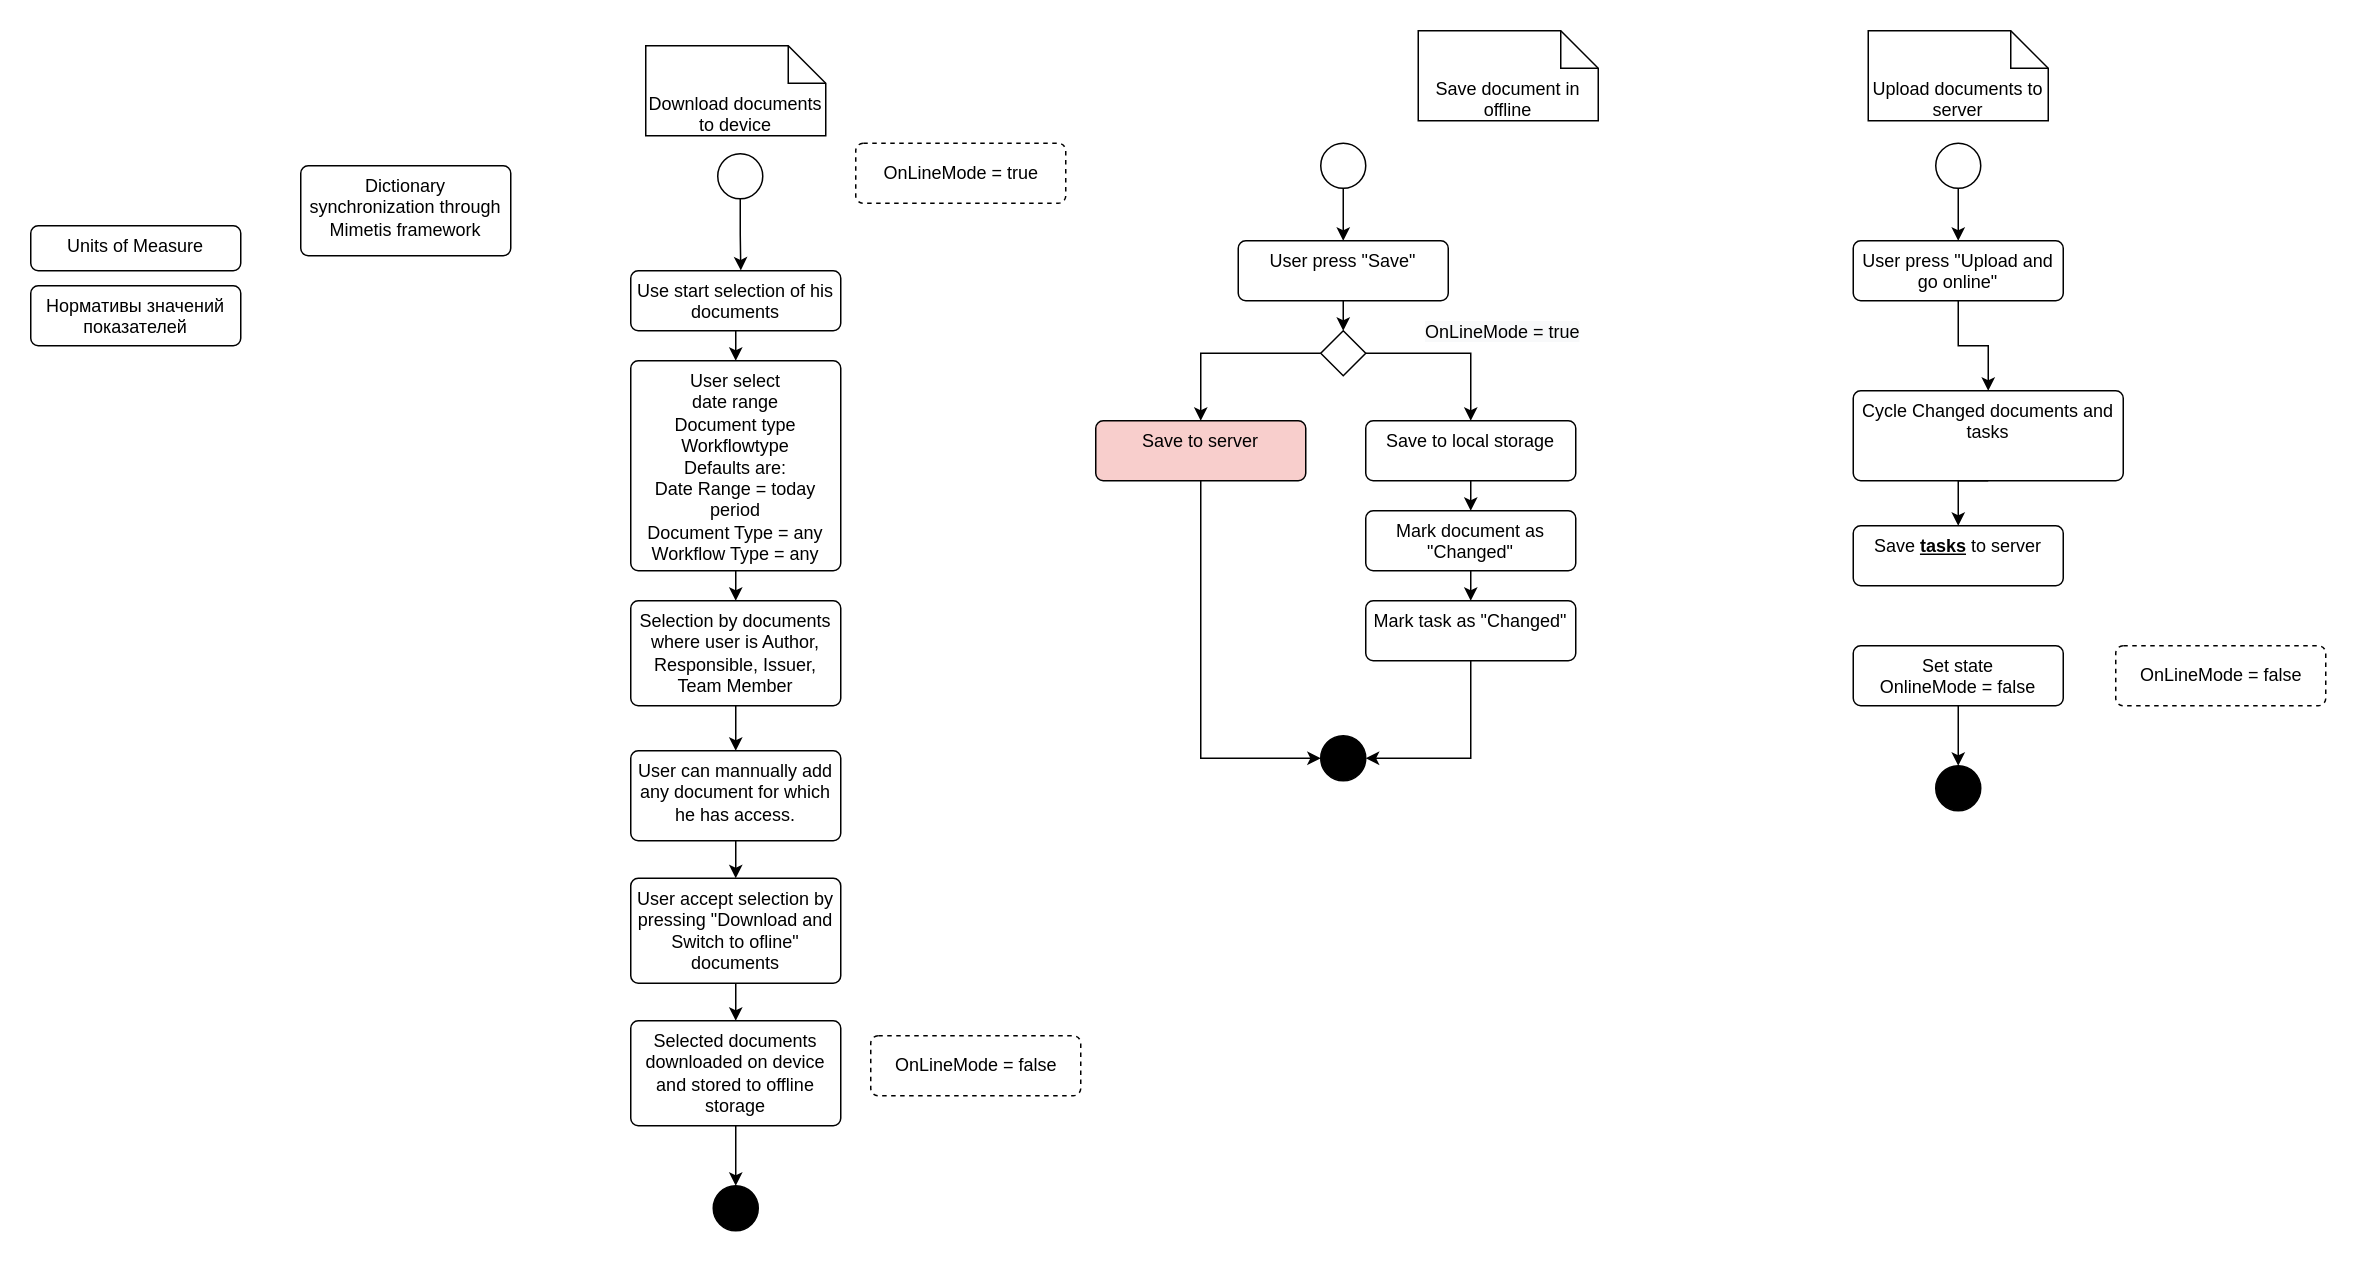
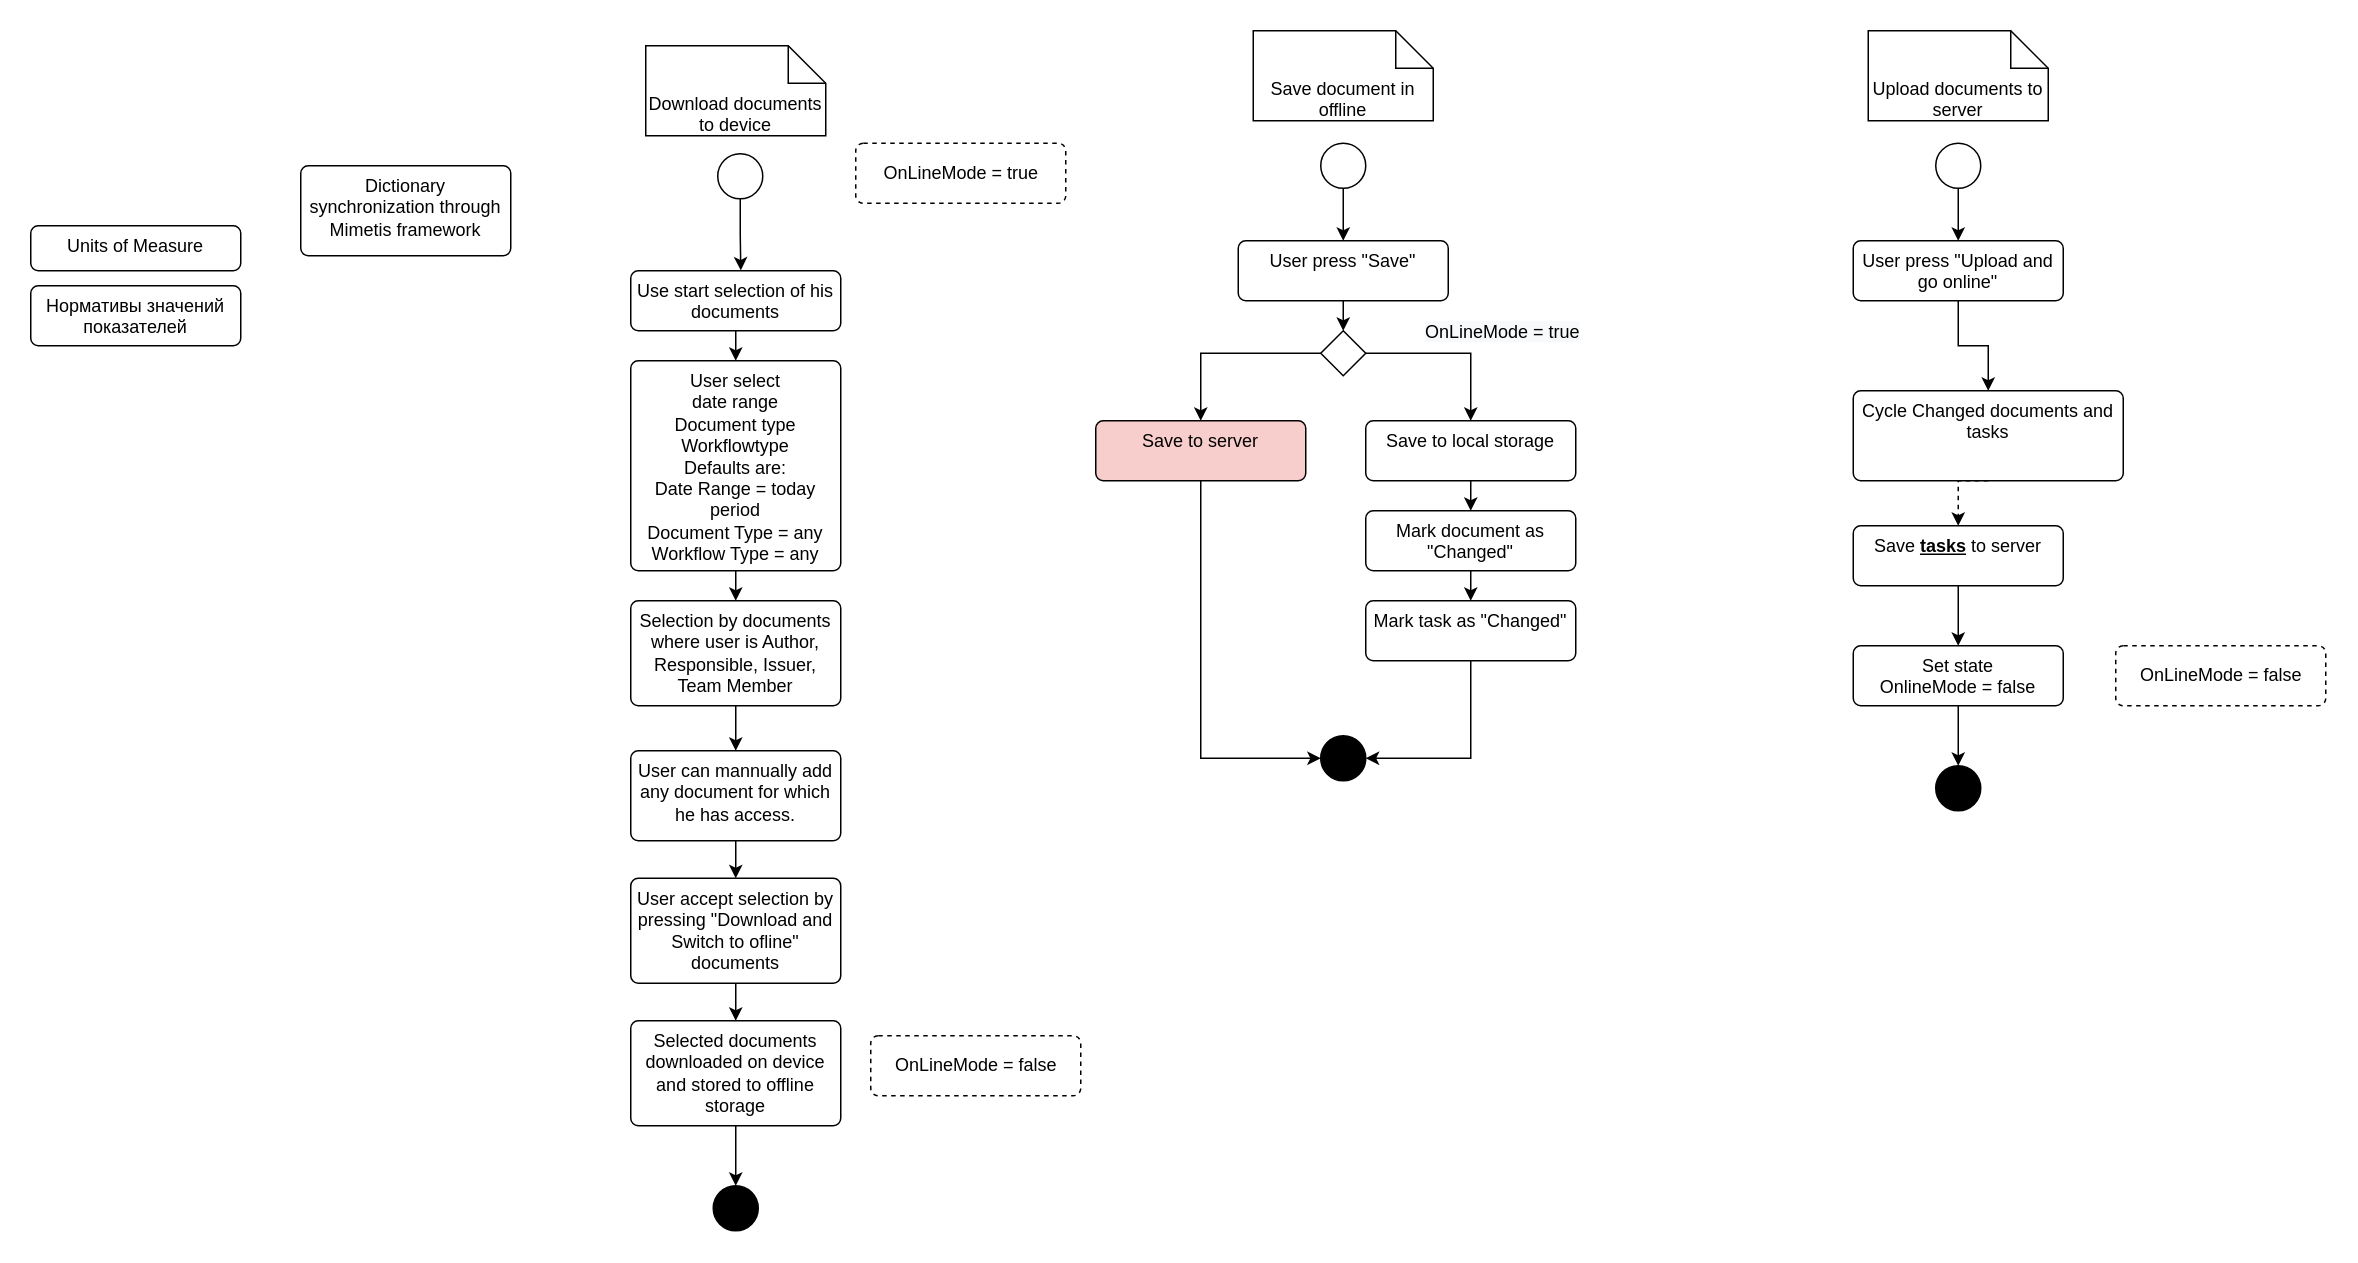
(1508, 76) -> (1343, 76)
(1958, 497) -> (1958, 497)
none -> (1958, 611)
